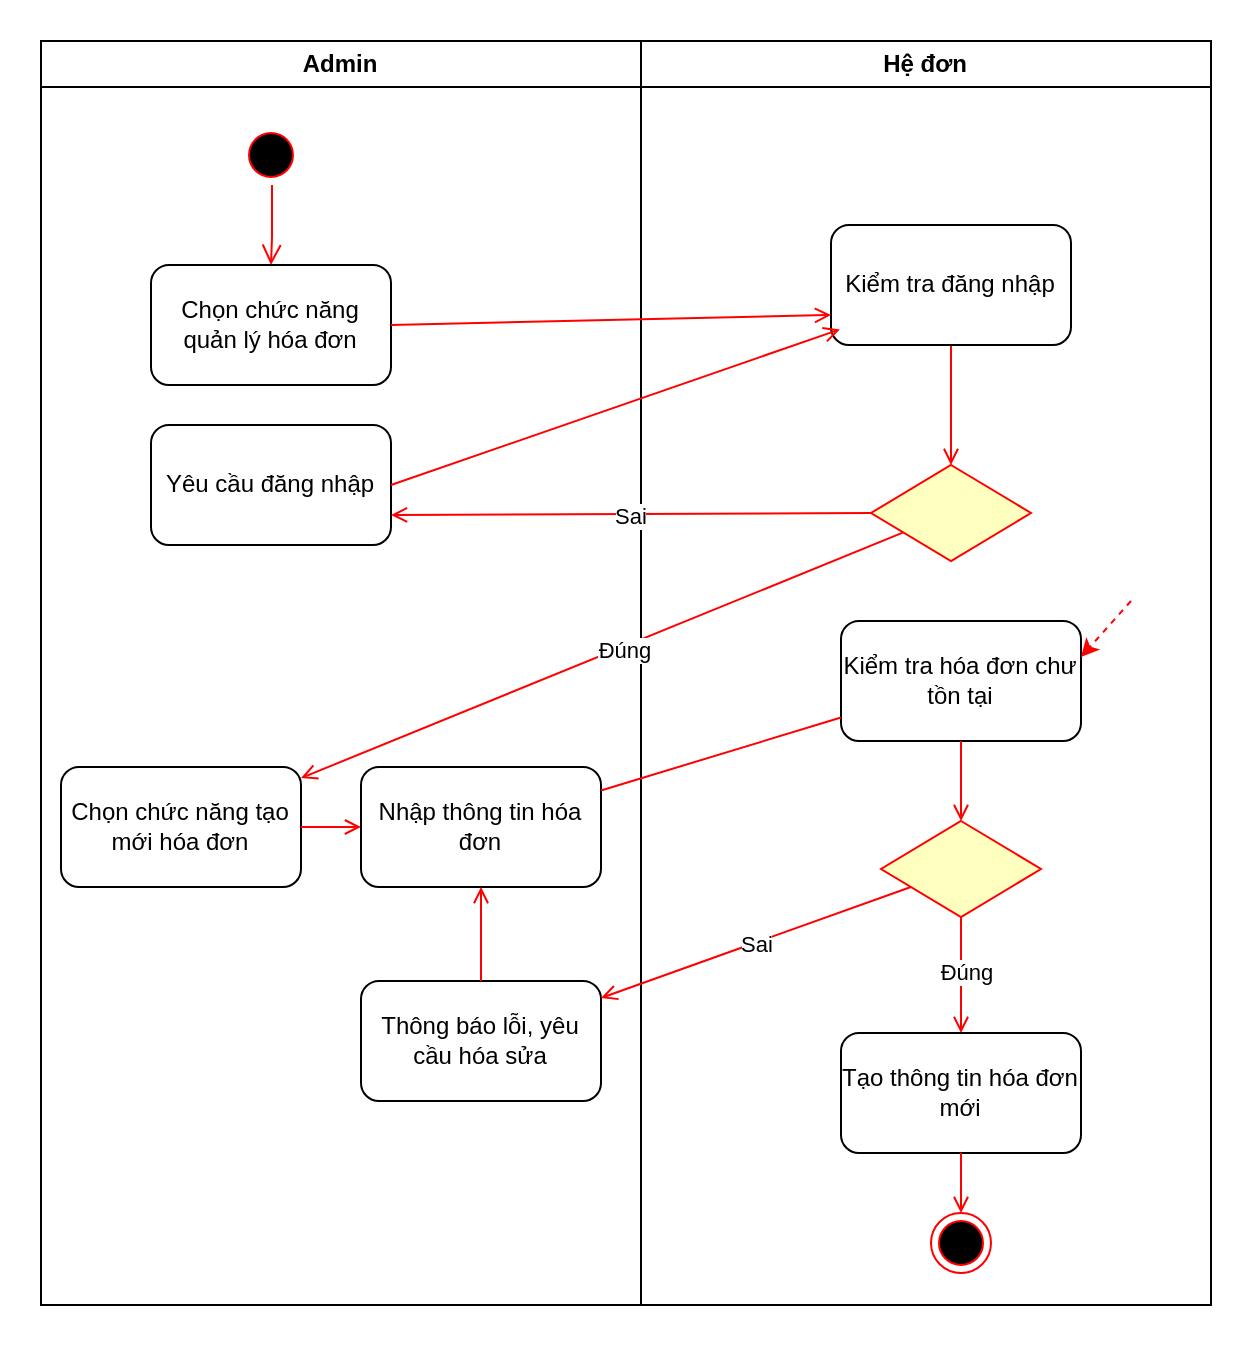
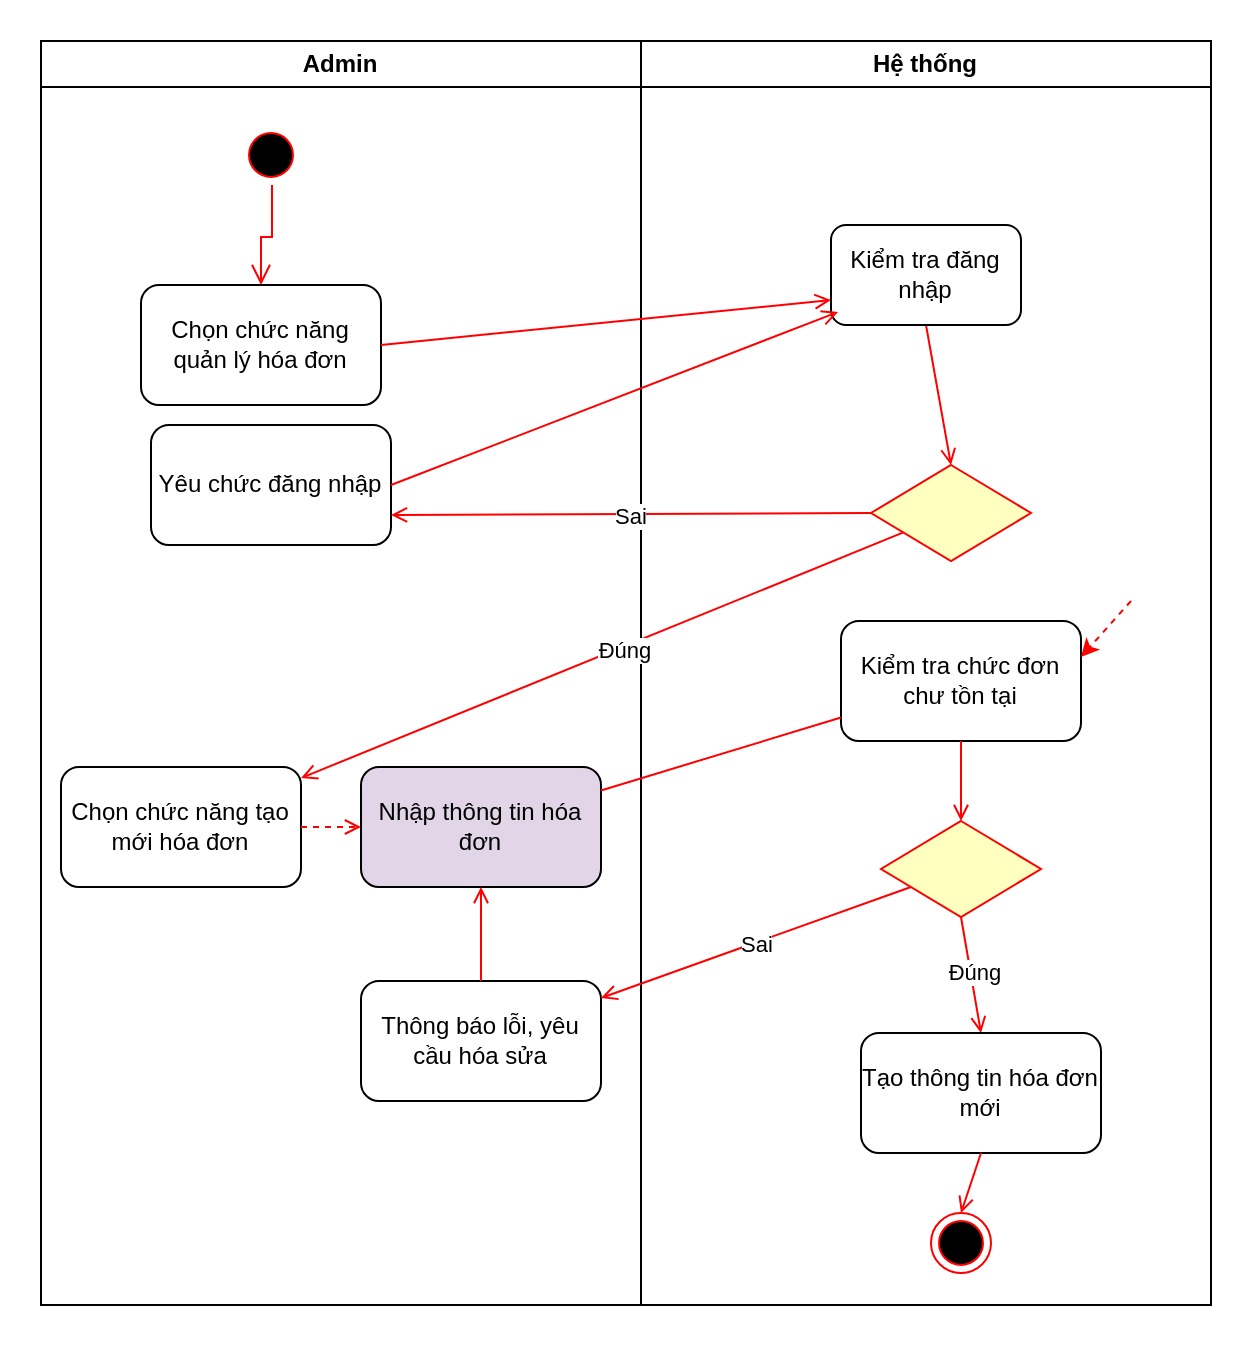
(926, 65) -> (926, 65)
(951, 285) -> (926, 275)
(271, 325) -> (261, 345)
(271, 485) -> (271, 485)
(961, 681) -> (961, 681)
(326, 827) -> (326, 827)
(481, 827) -> (481, 827)
(961, 1093) -> (981, 1093)
